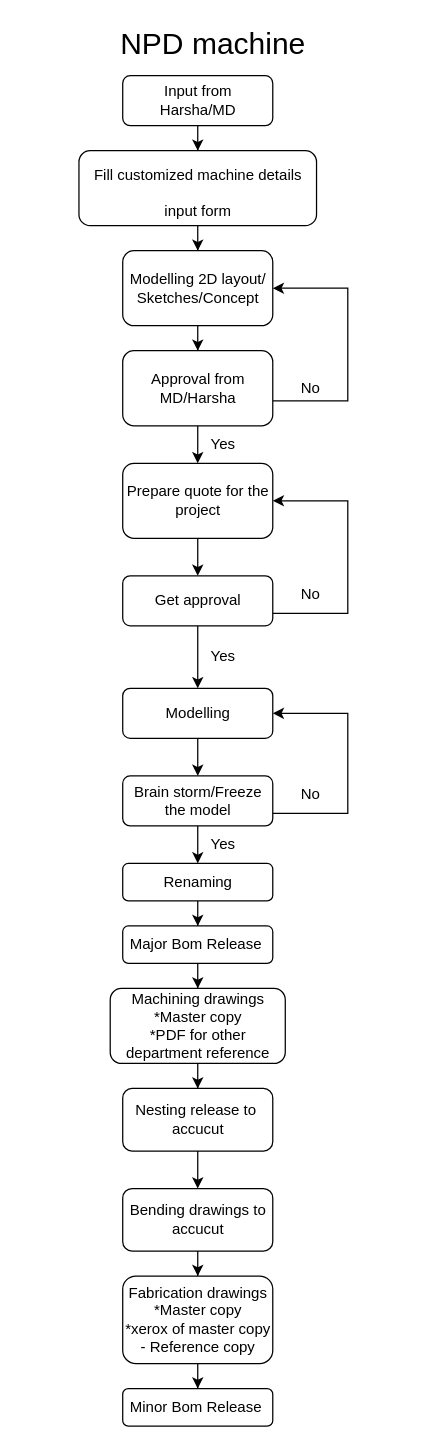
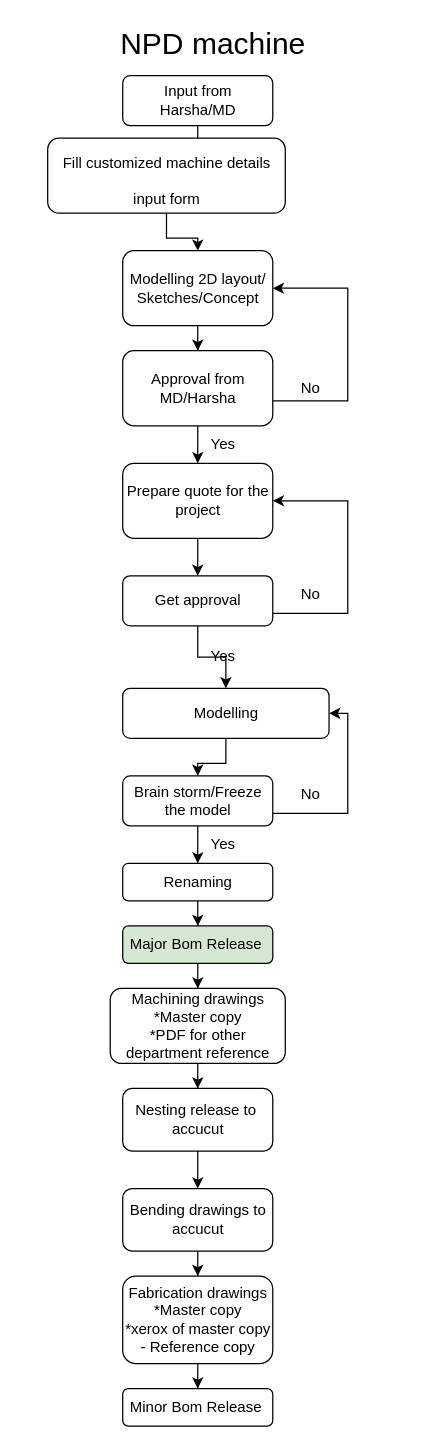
(198, 188) -> (166, 176)
(198, 713) -> (226, 713)
(198, 944) -> (198, 944)
